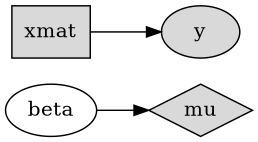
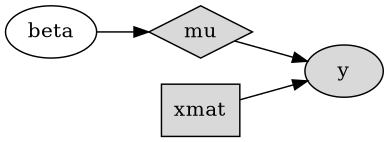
none -> (264, 49)
